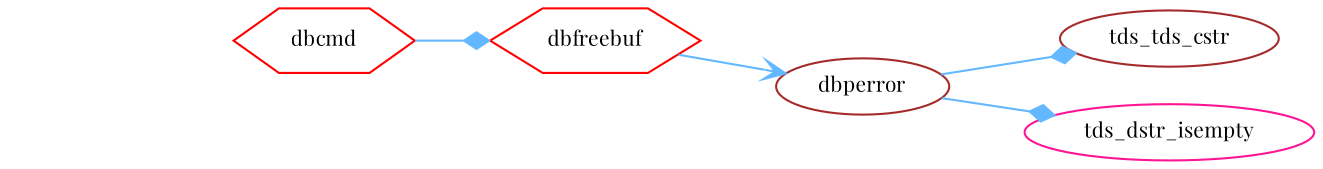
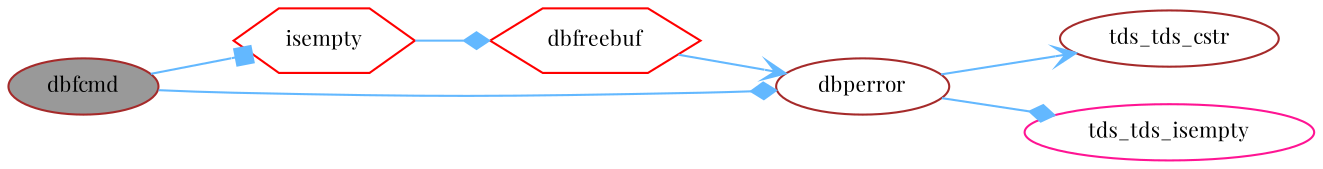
(324, 41) -> (324, 41)
(998, 65) -> (998, 65)
none -> (83, 86)
(1169, 132) -> (1169, 132)
